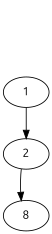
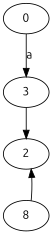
none -> (26, 19)
(26, 92) -> (26, 92)
(21, 181) -> (32, 189)
